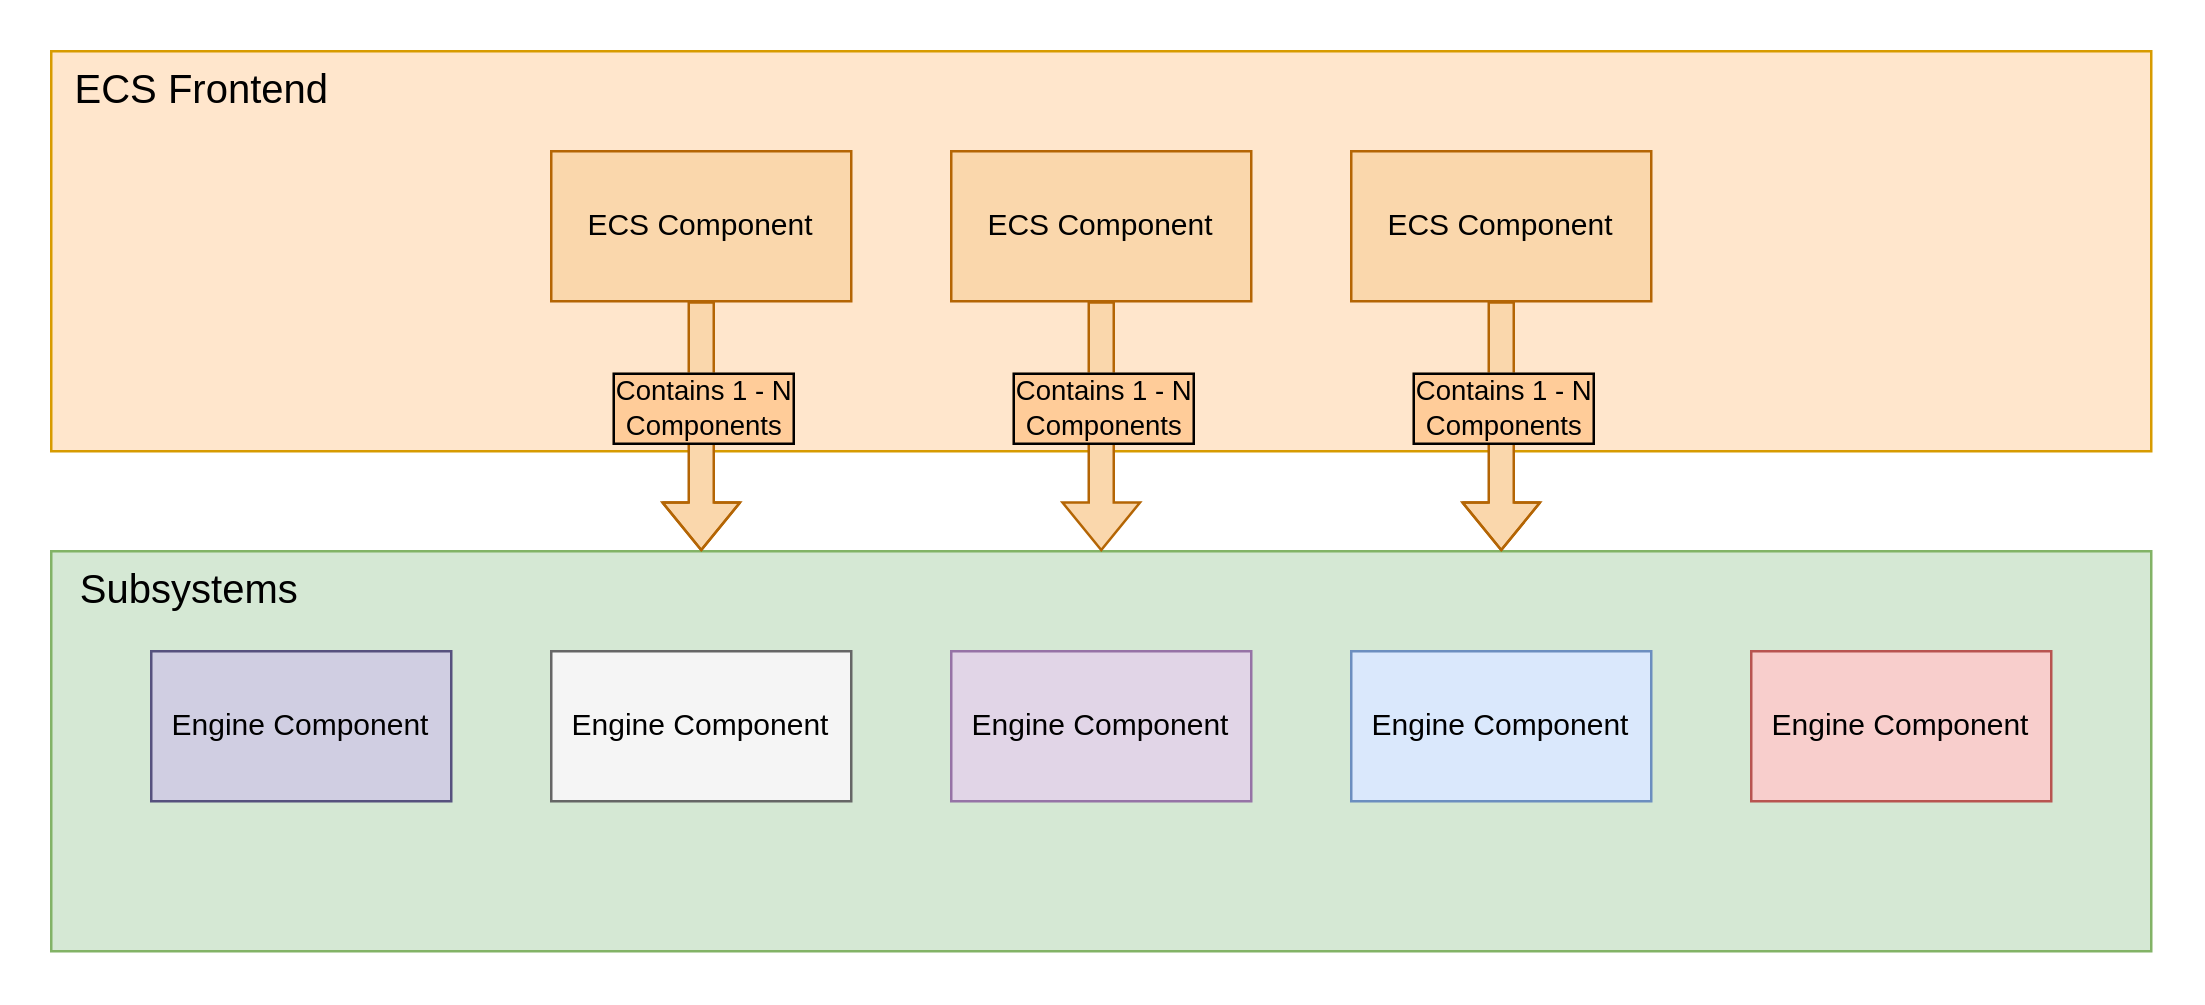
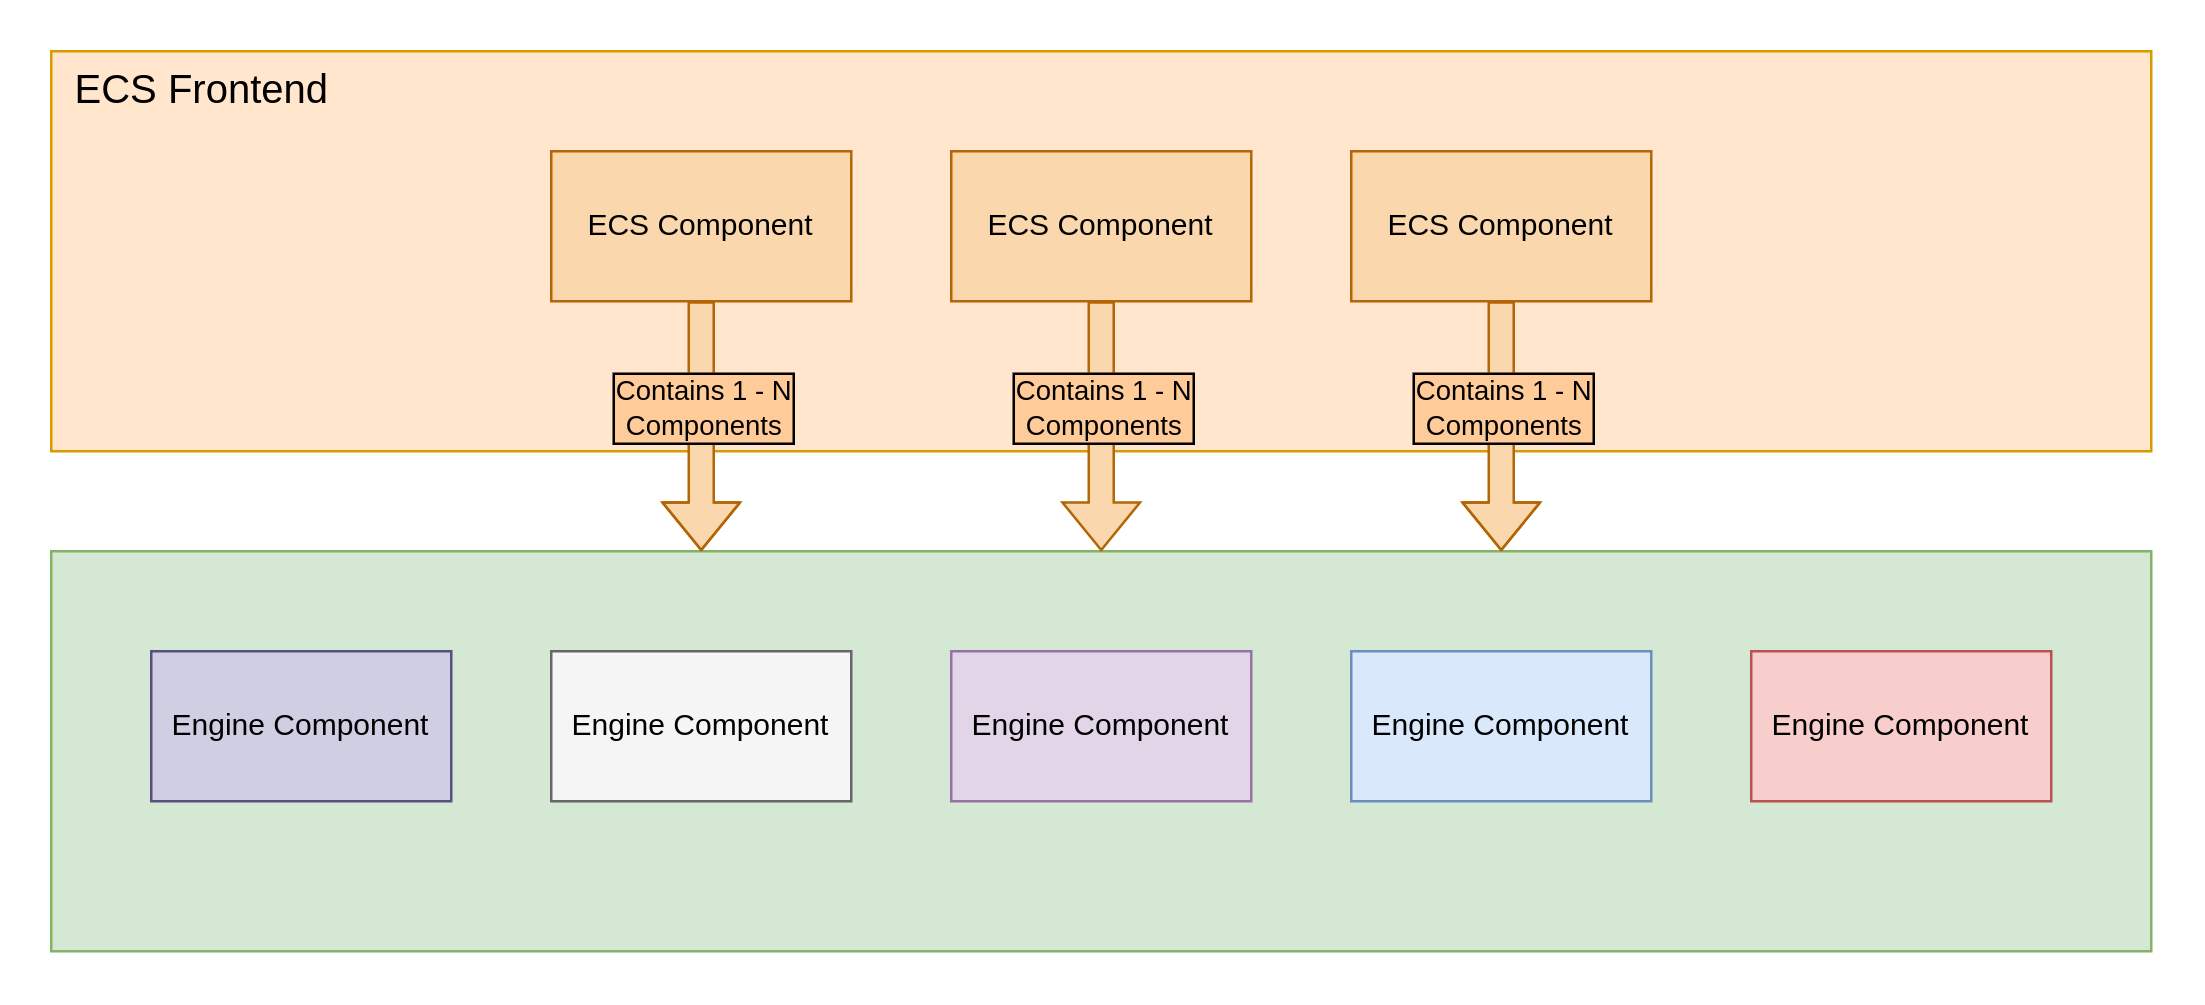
(189, 589) -> none
